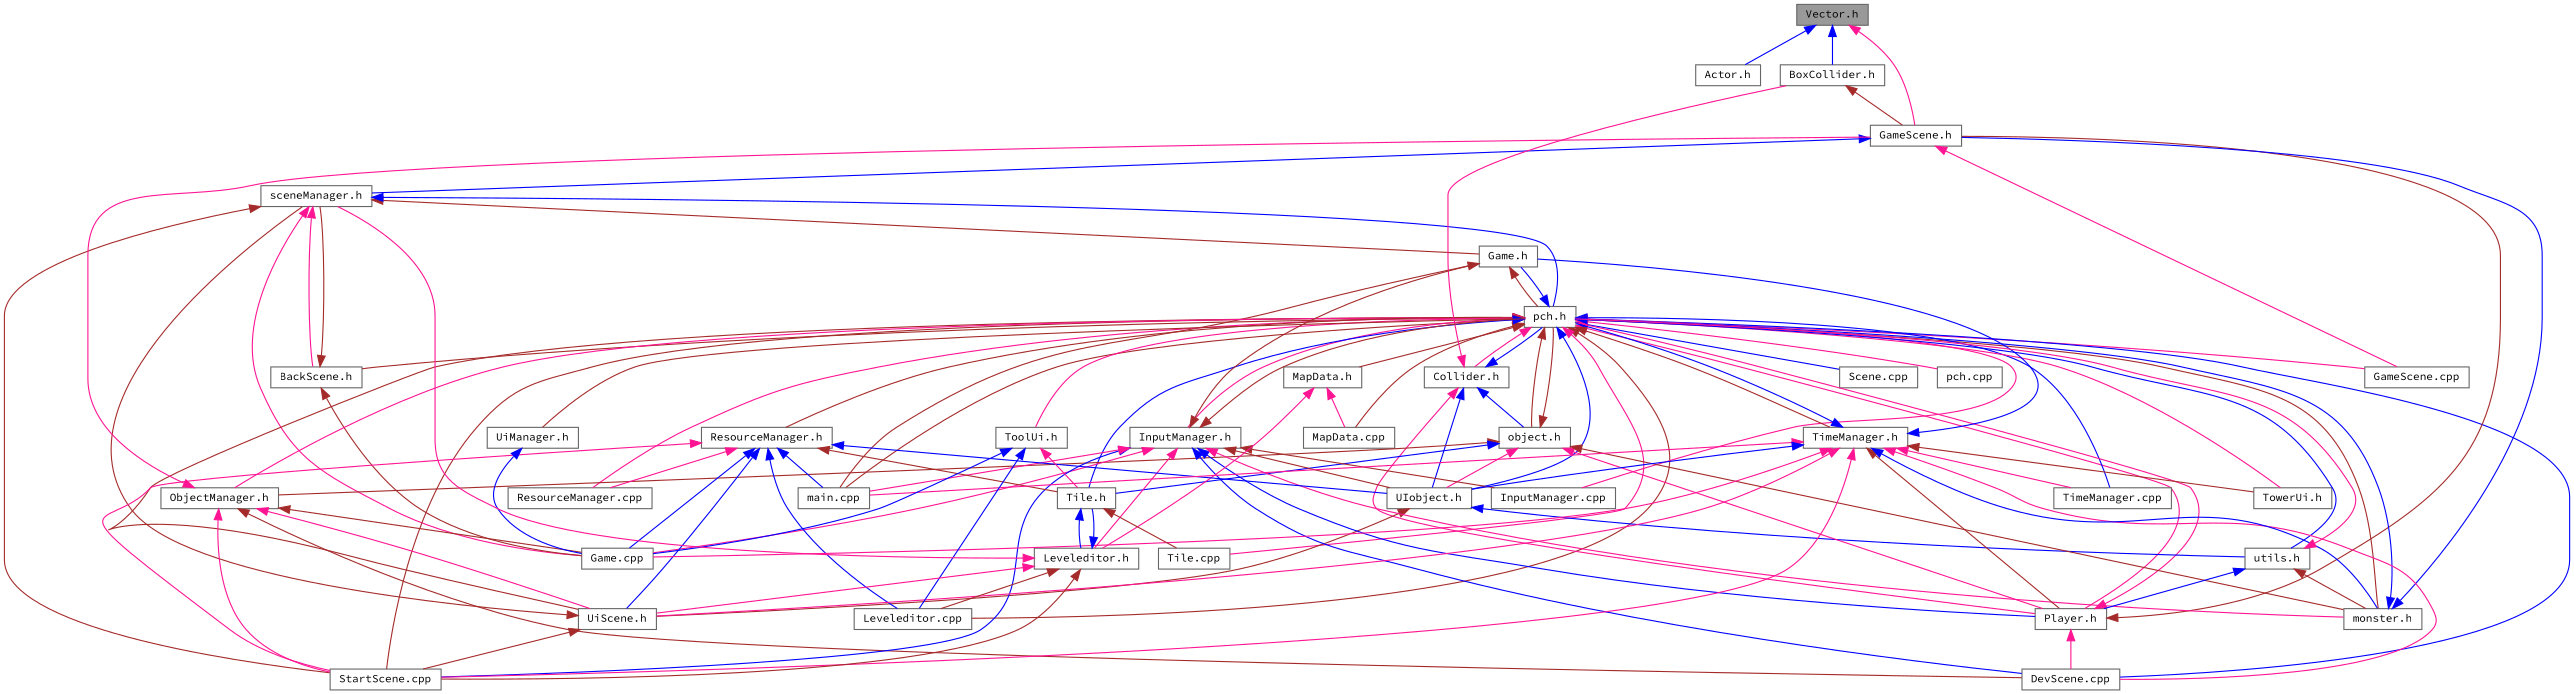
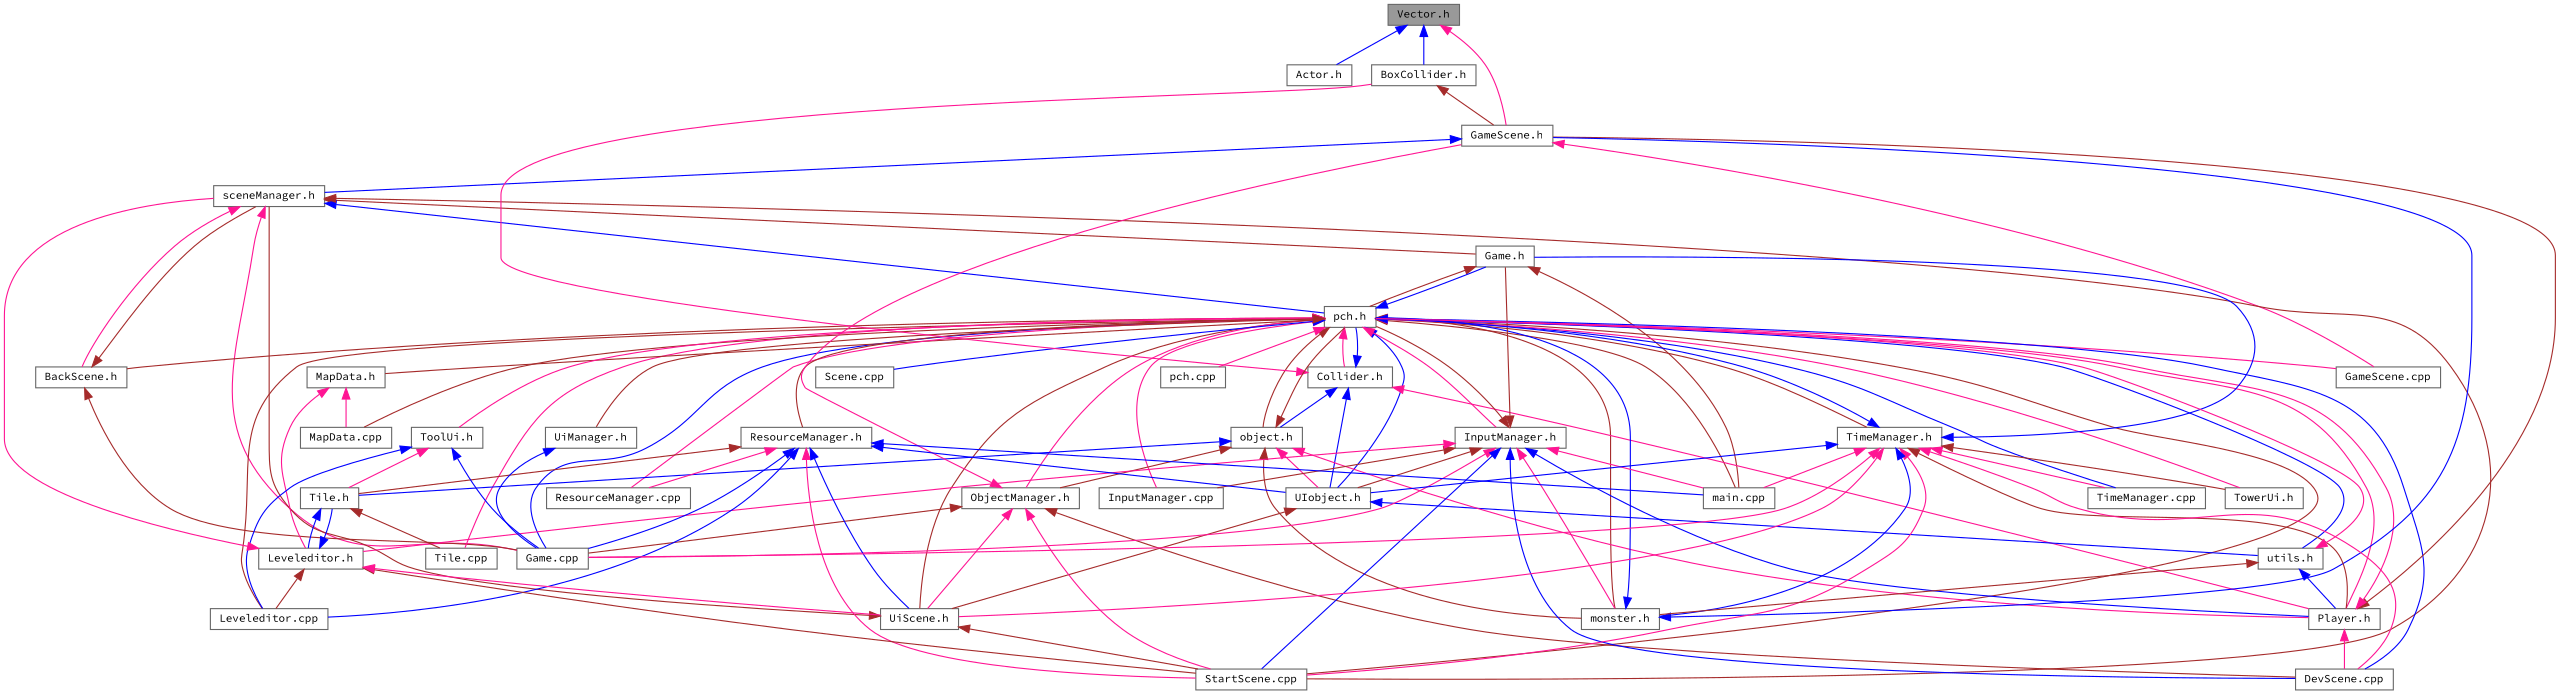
(1274, 355) -> (808, 355)
